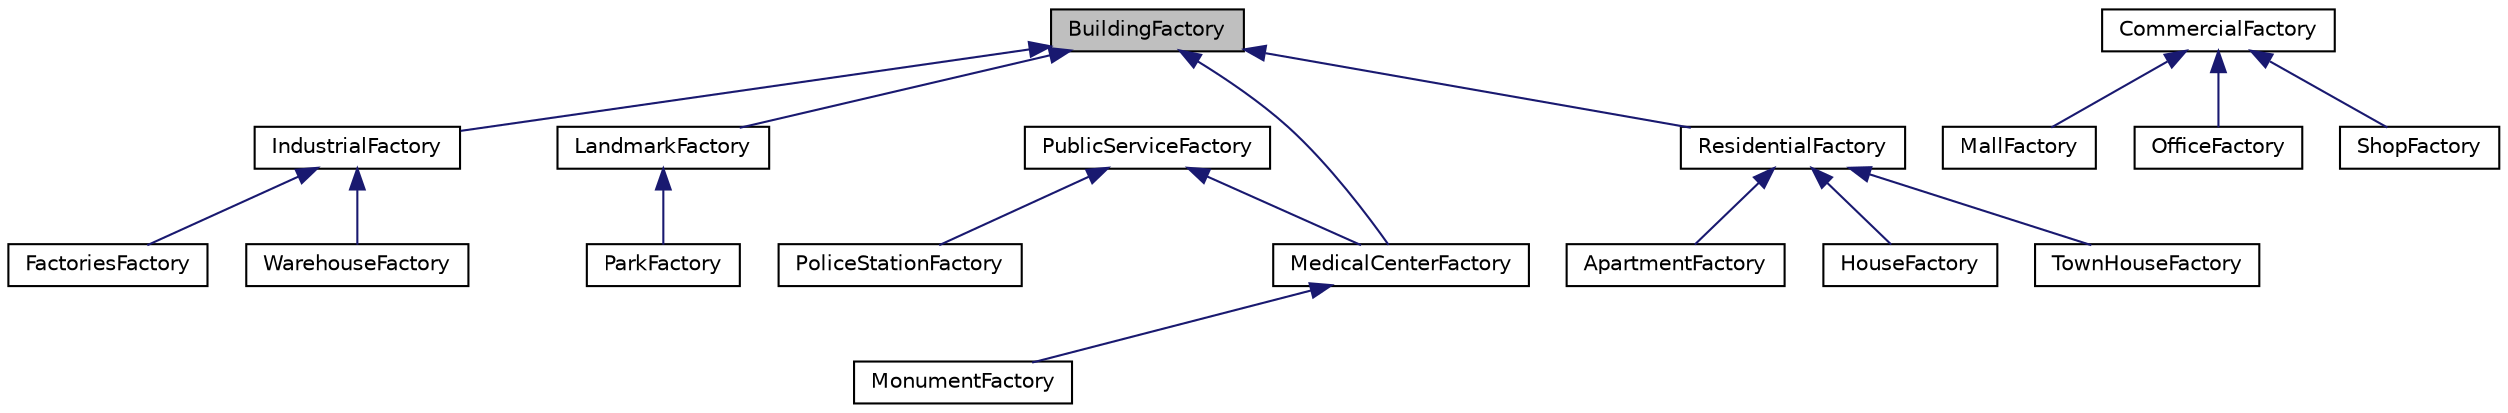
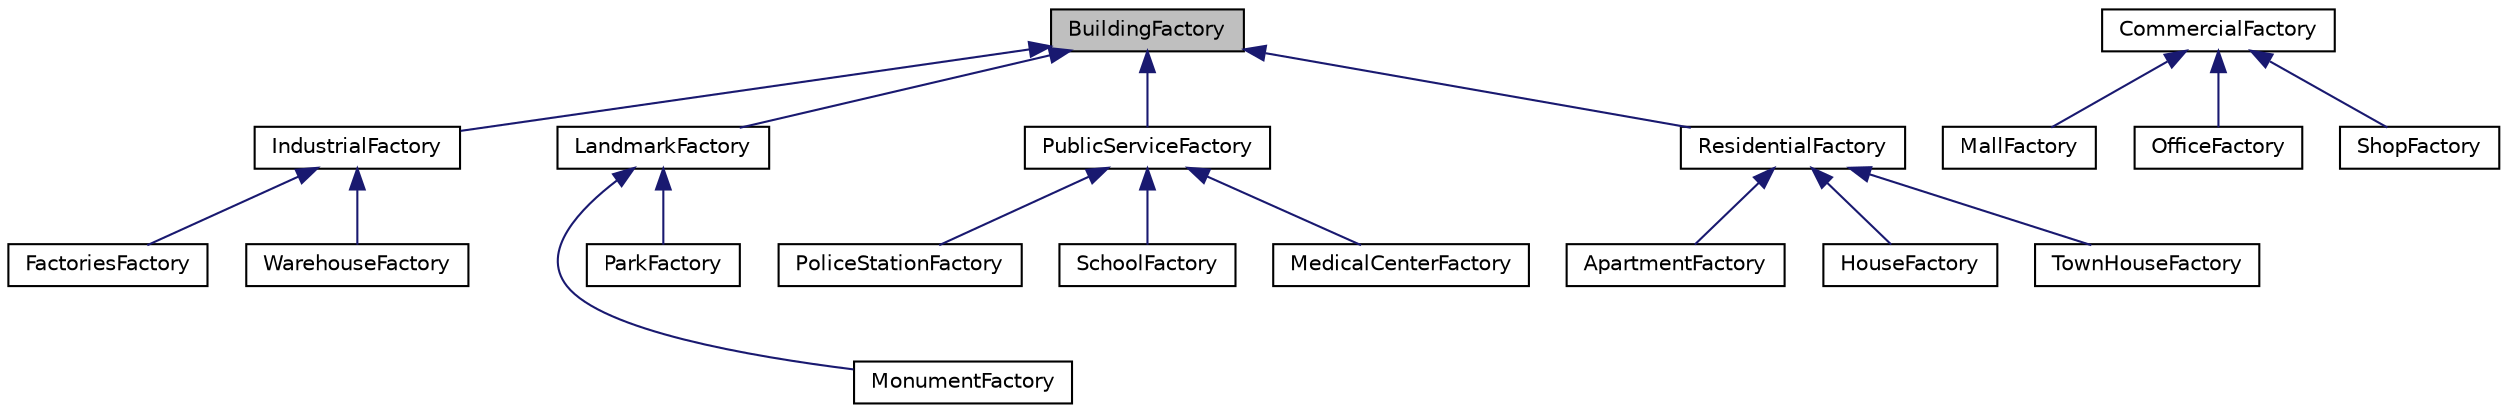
(1304, 142) -> (1147, 100)
none -> (1147, 265)
(1172, 327) -> (642, 327)
